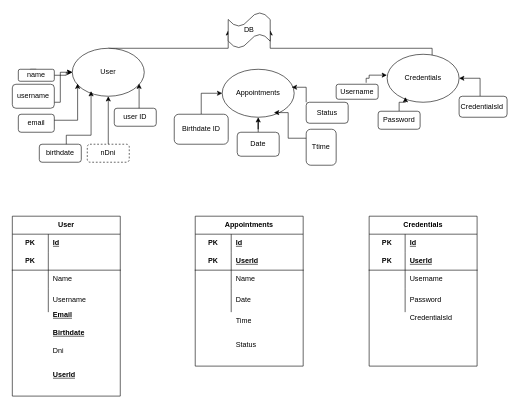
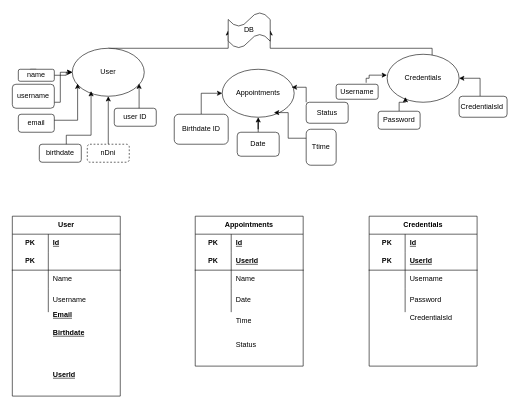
(84, 351) -> none
